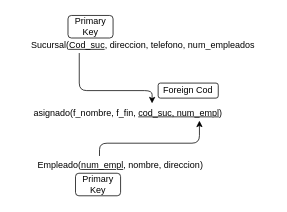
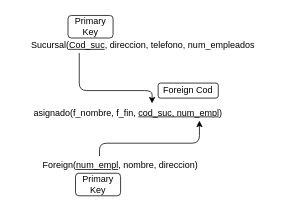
(120, 165) -> (120, 165)
